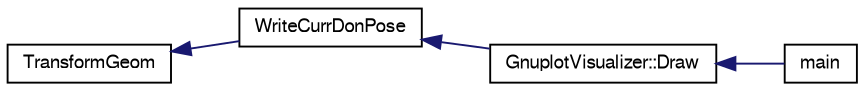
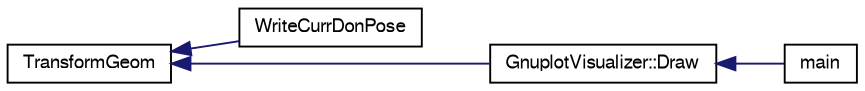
(465, 45) -> (340, 64)
